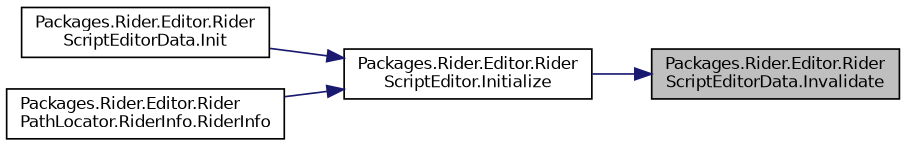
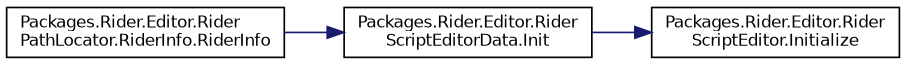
(776, 74) -> none
(306, 94) -> (306, 32)
